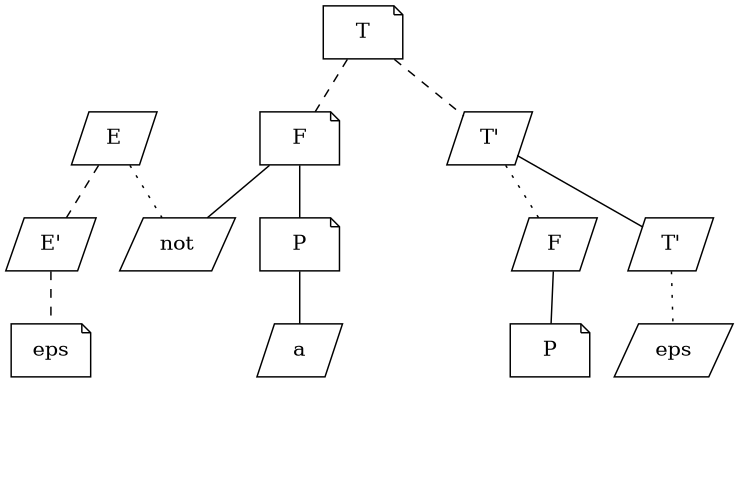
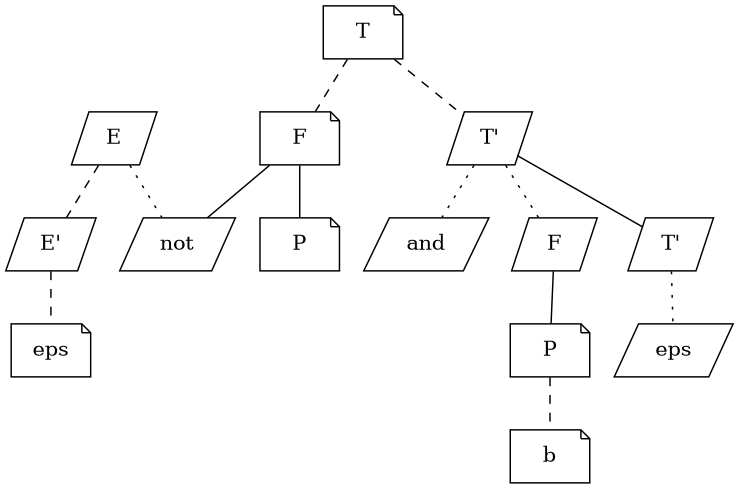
none -> (426, 244)
(300, 350) -> none
none -> (550, 456)
